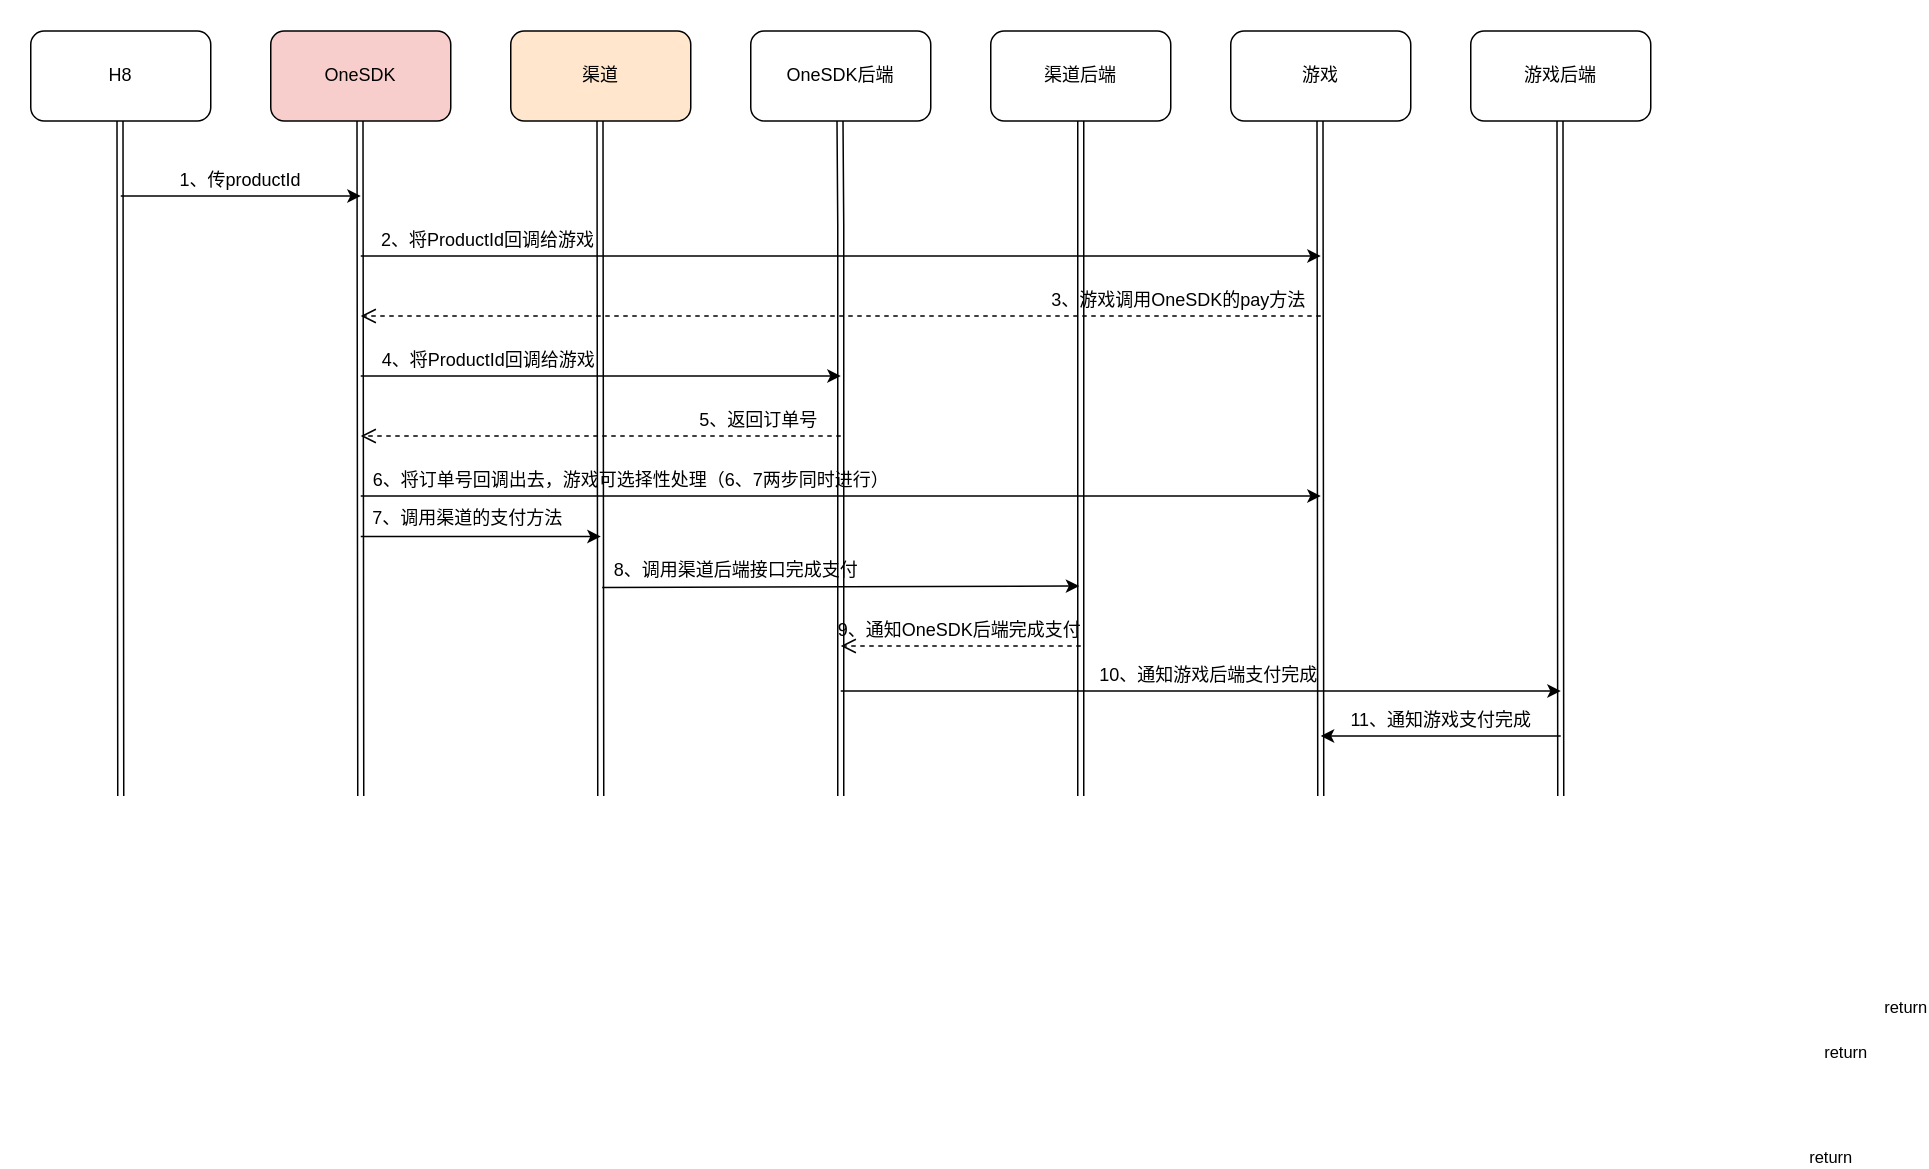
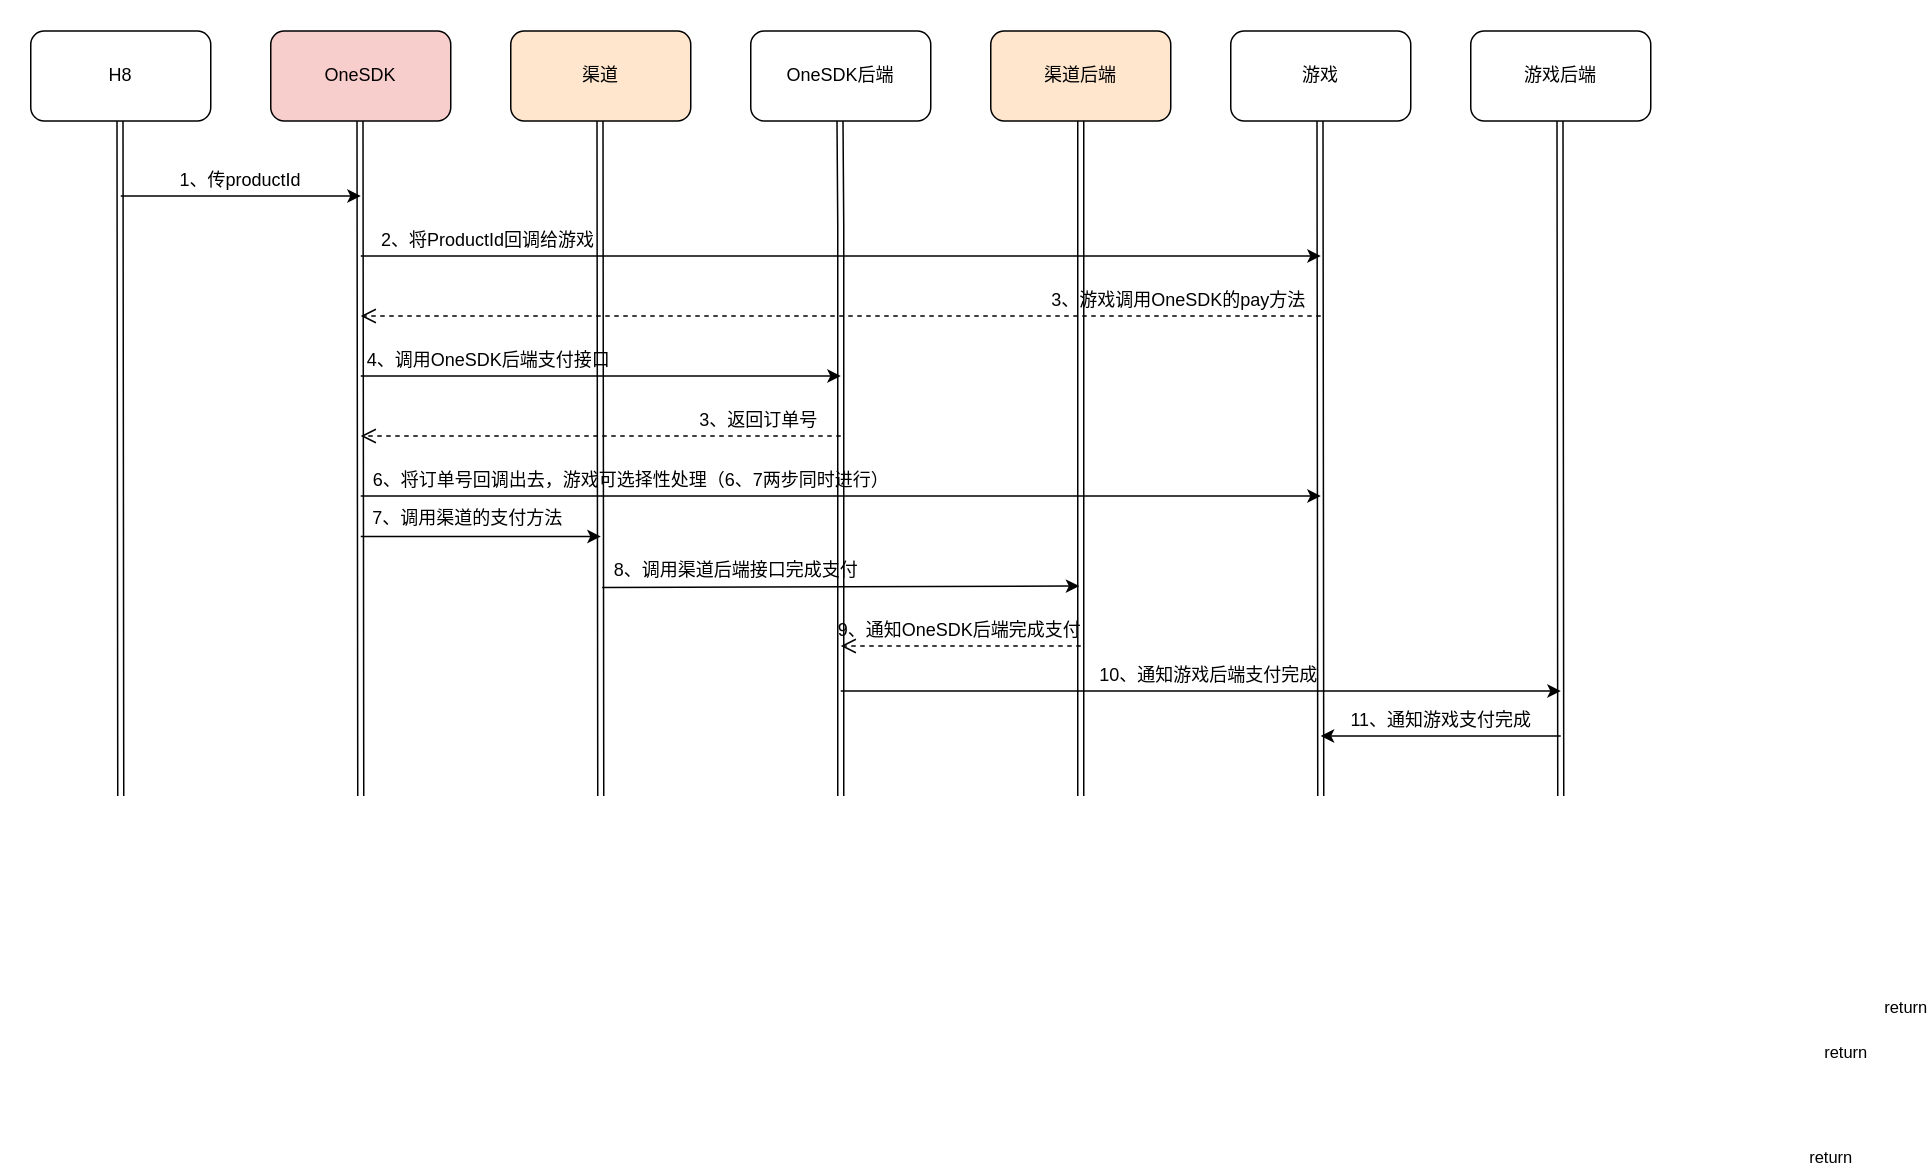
(1081, 76) -> (1081, 76)
(489, 361) -> (489, 361)
(759, 421) -> (759, 421)
